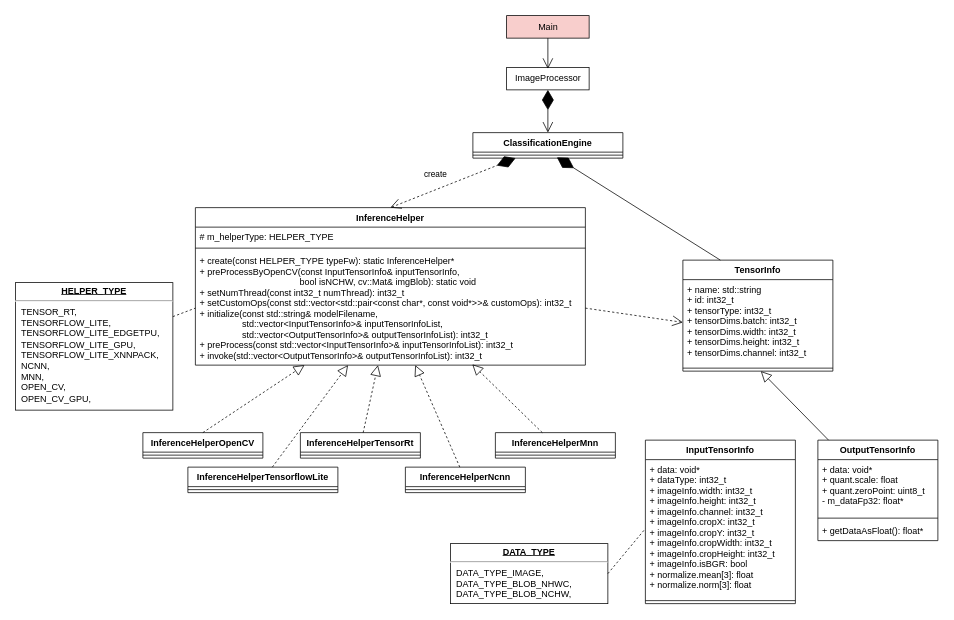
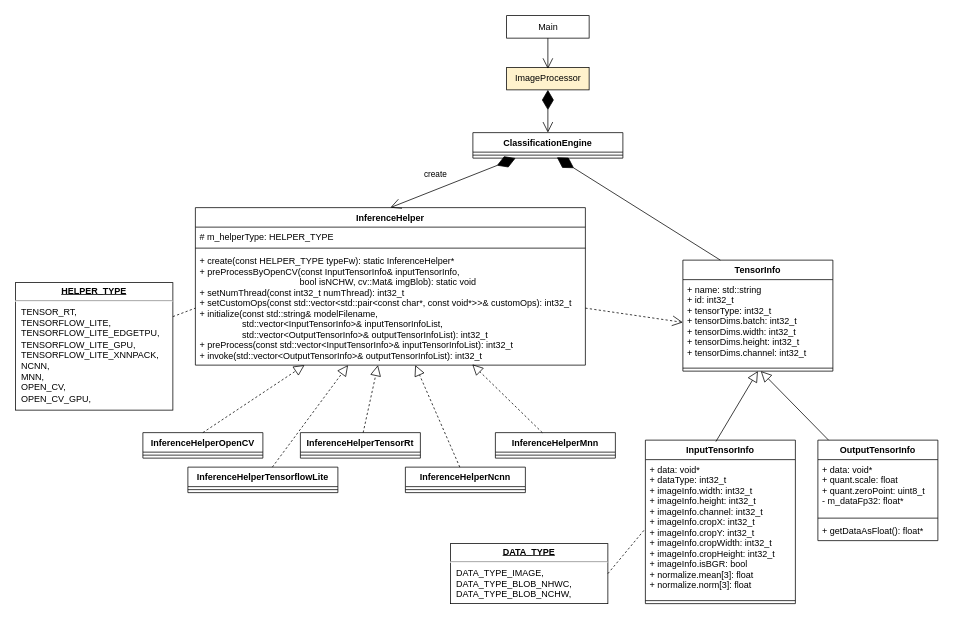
(548, 27) -> (548, 27)
(548, 78) -> (548, 78)
(444, 186) -> (444, 186)
none -> (734, 411)
